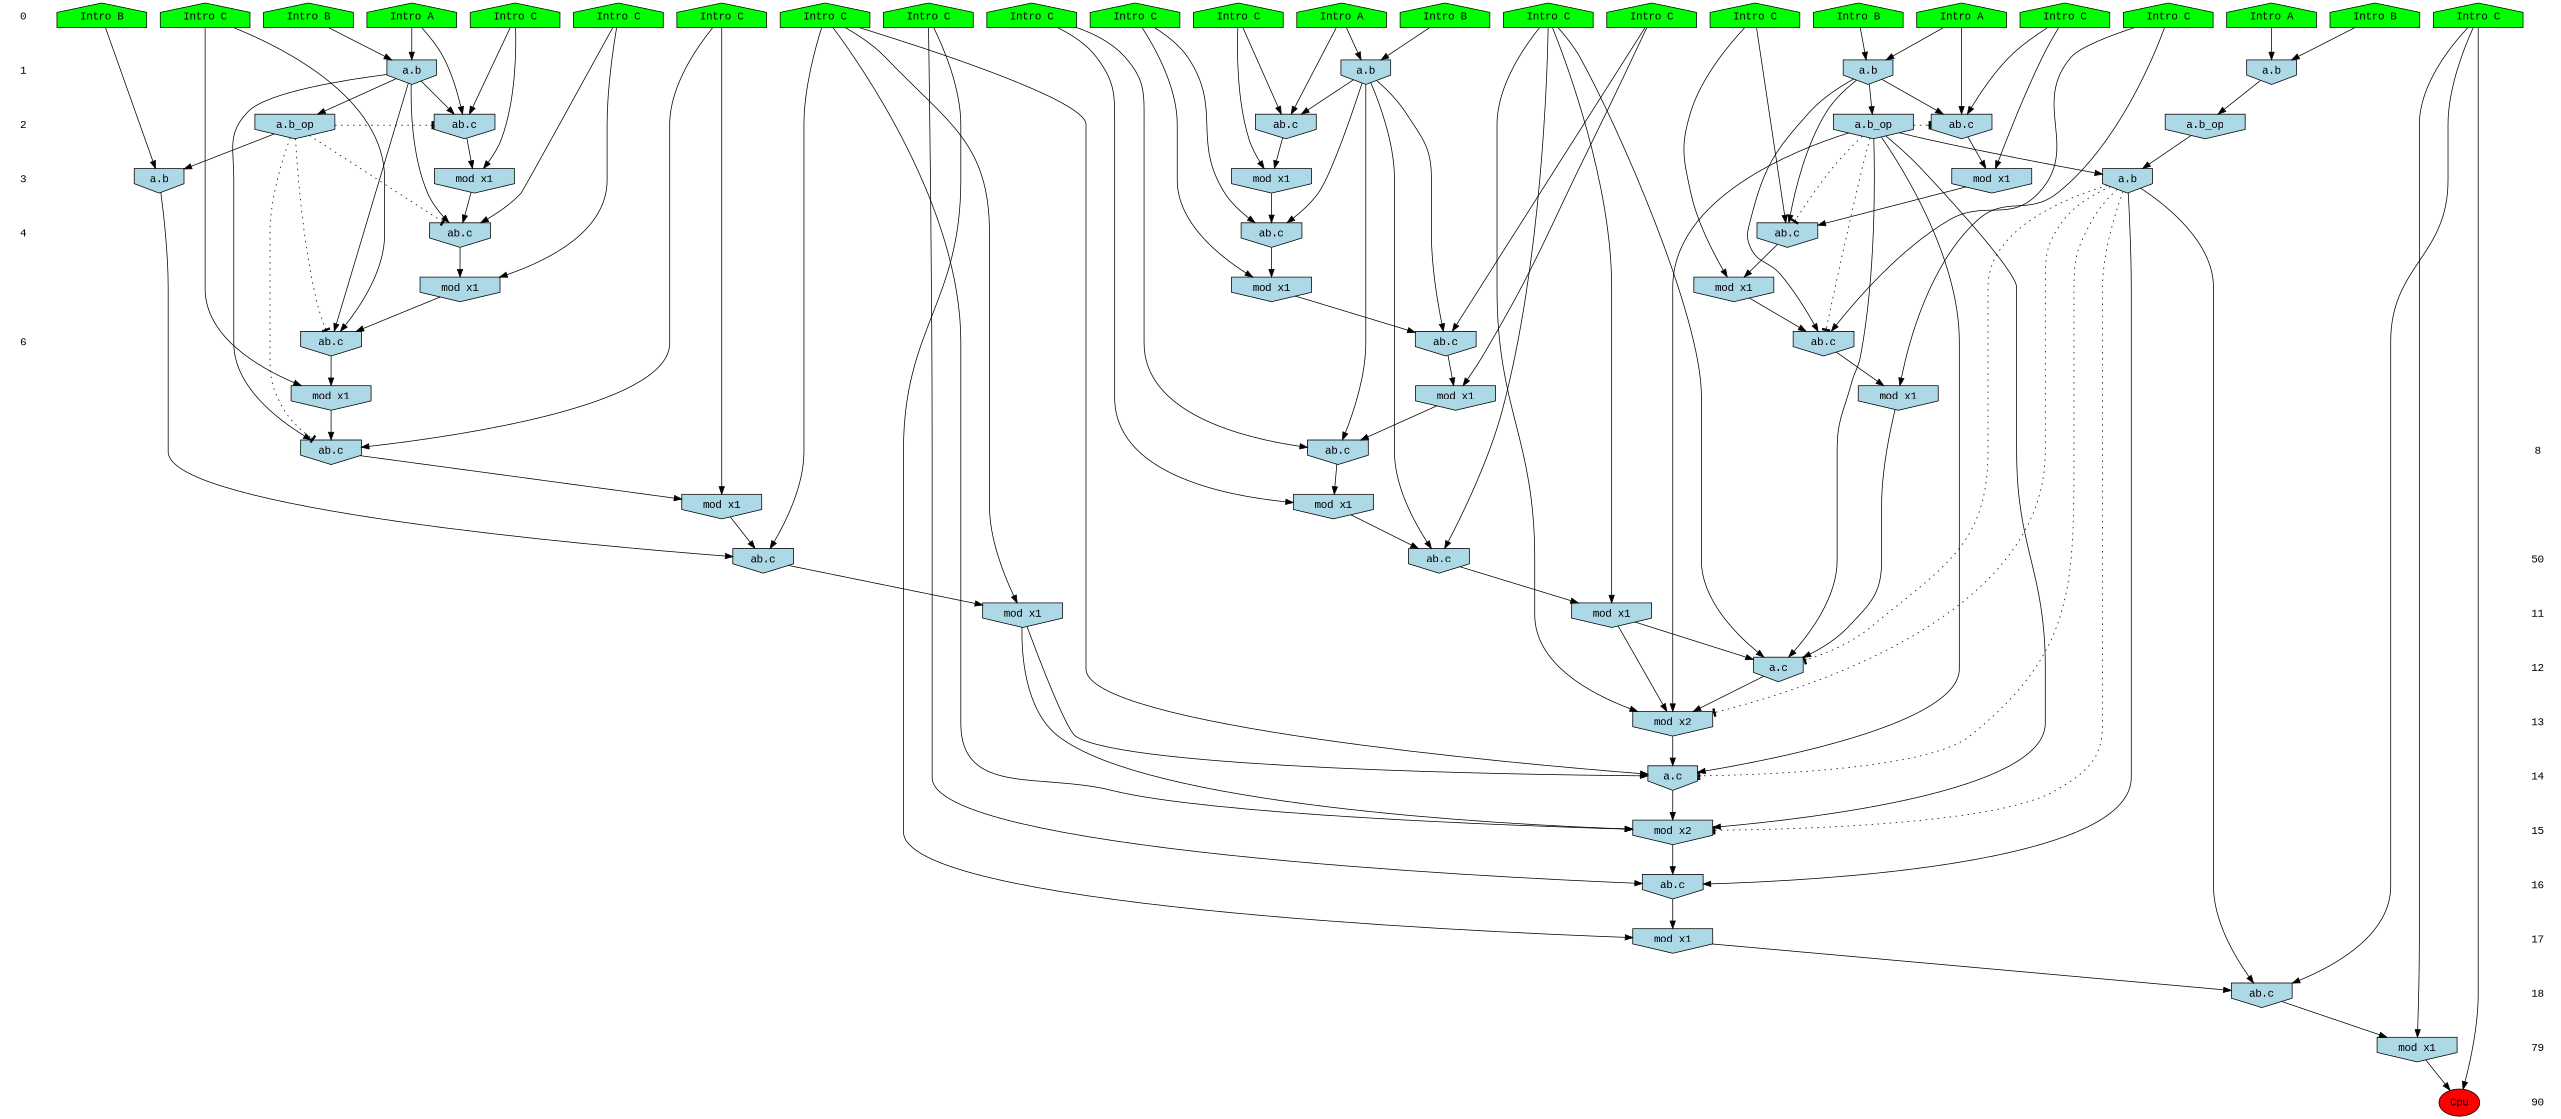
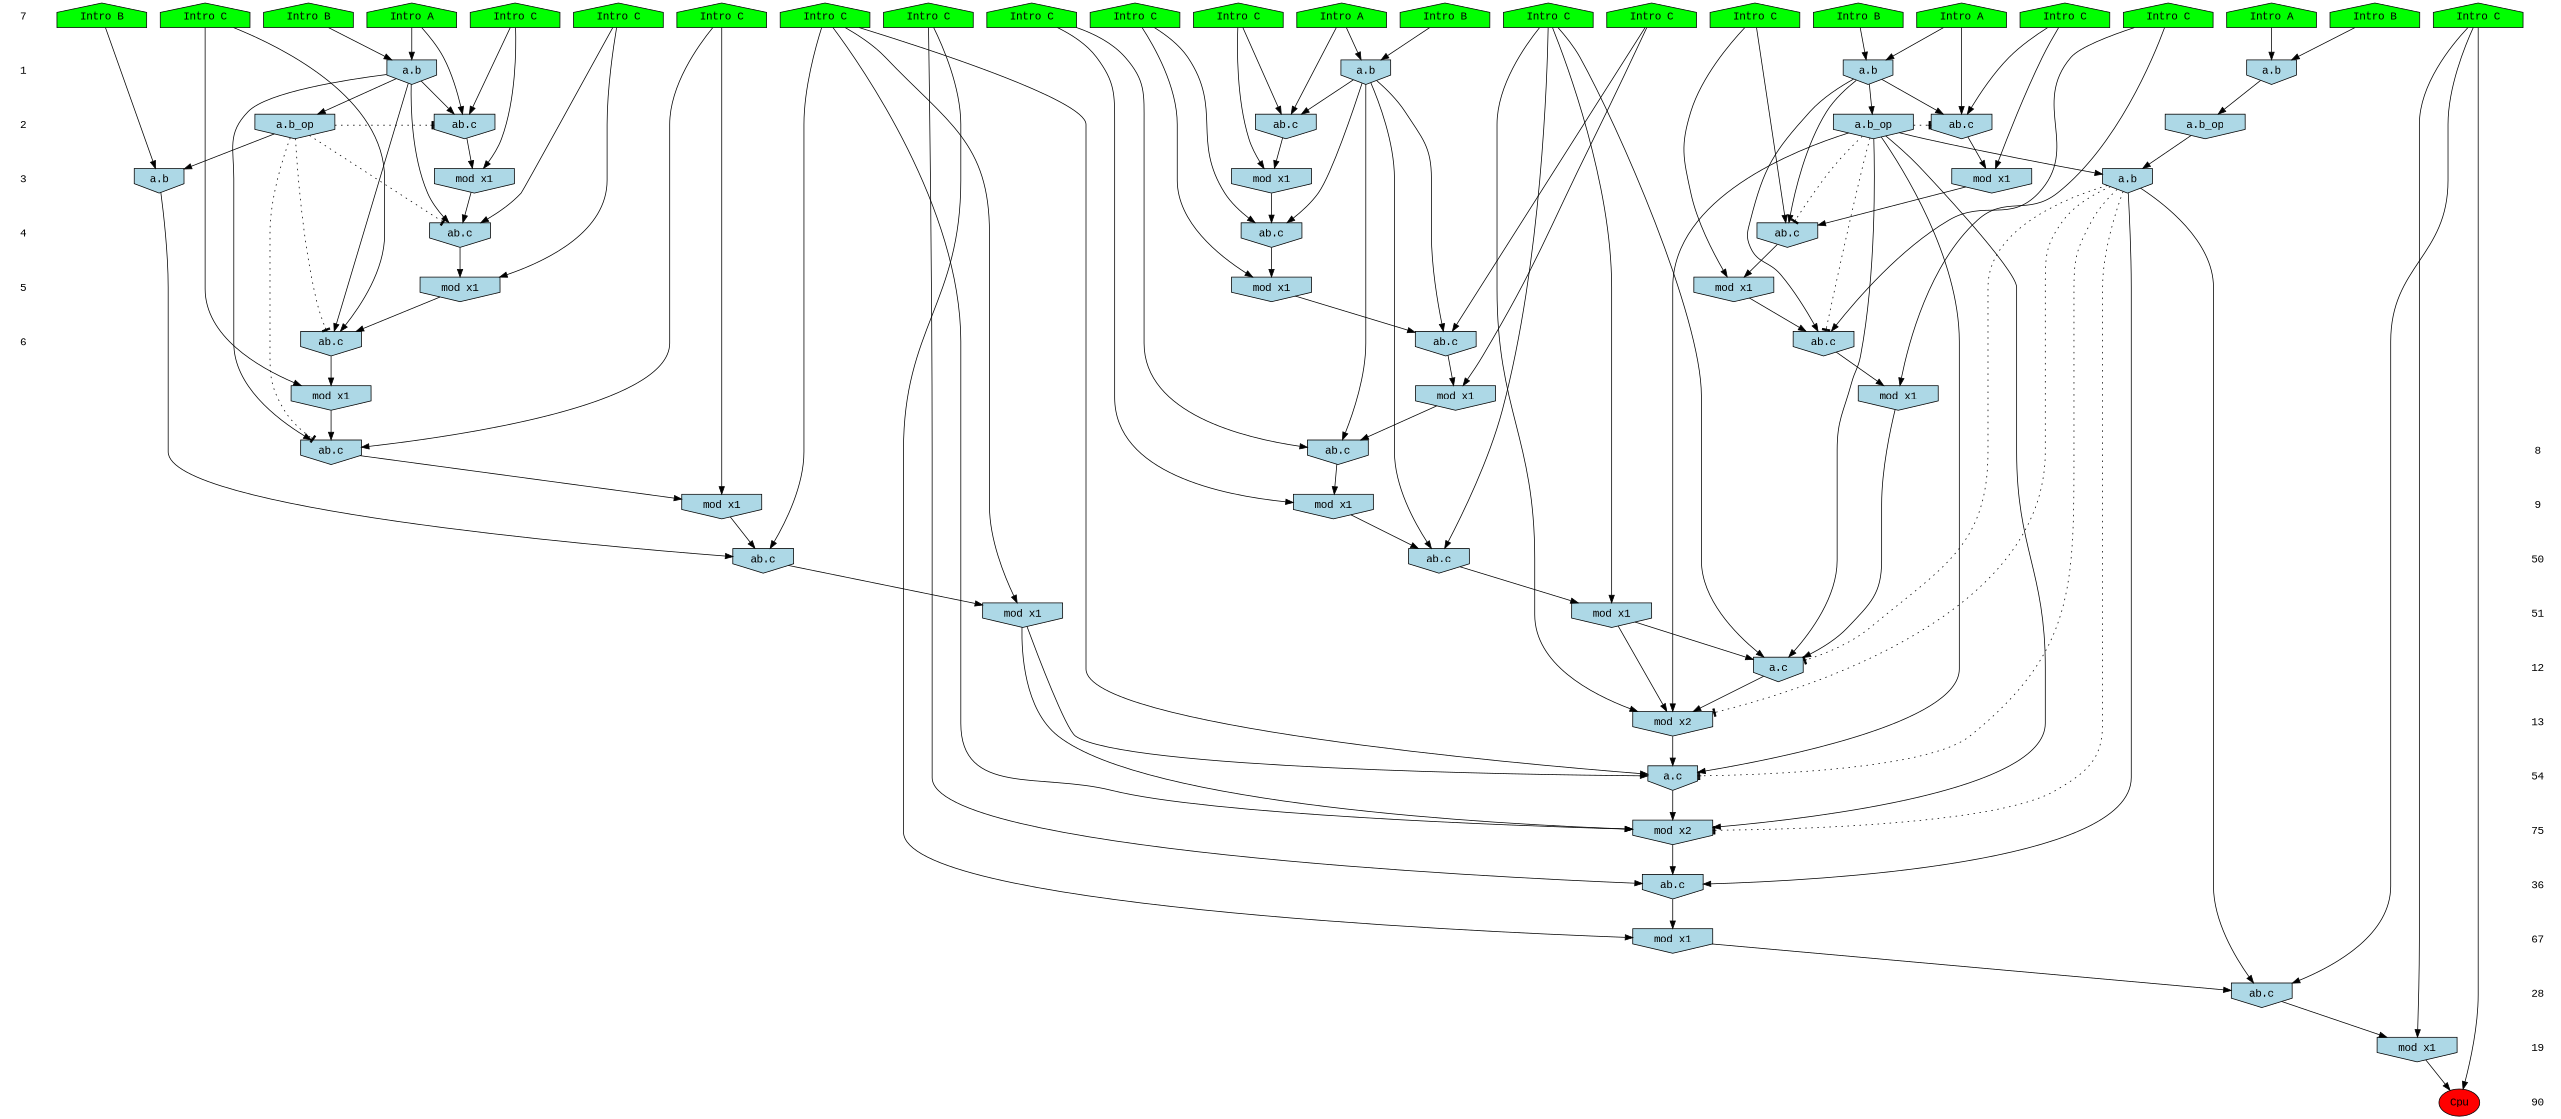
(23, 17) -> (23, 17)
none -> (23, 288)
none -> (2538, 505)
(2538, 614) -> (2538, 614)
(2538, 777) -> (2538, 777)
(2538, 831) -> (2538, 831)
(2538, 885) -> (2538, 885)
(2538, 940) -> (2538, 940)
(2538, 994) -> (2538, 994)
(2538, 1048) -> (2538, 1048)
